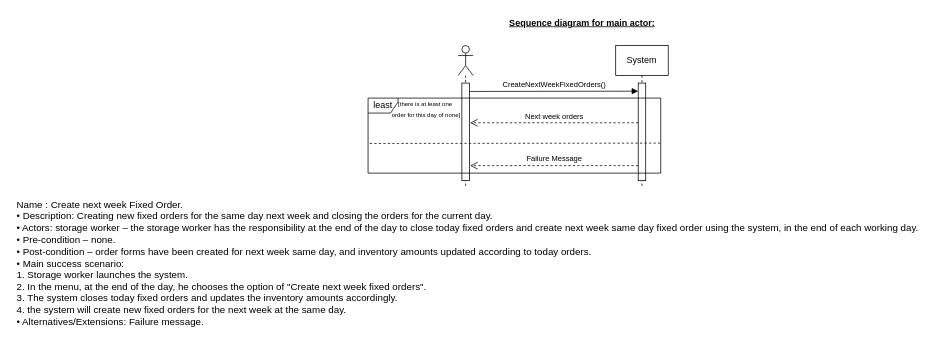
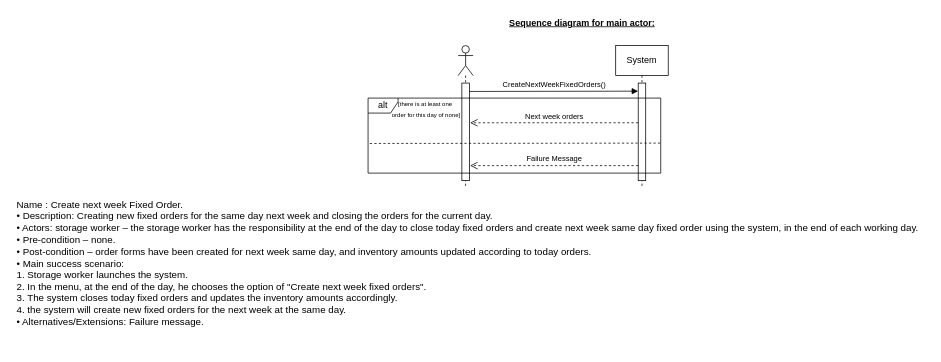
(383, 105) -> (383, 105)
